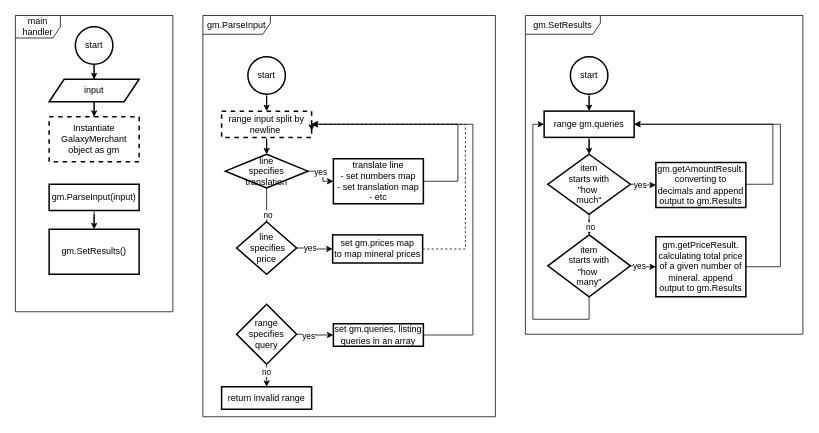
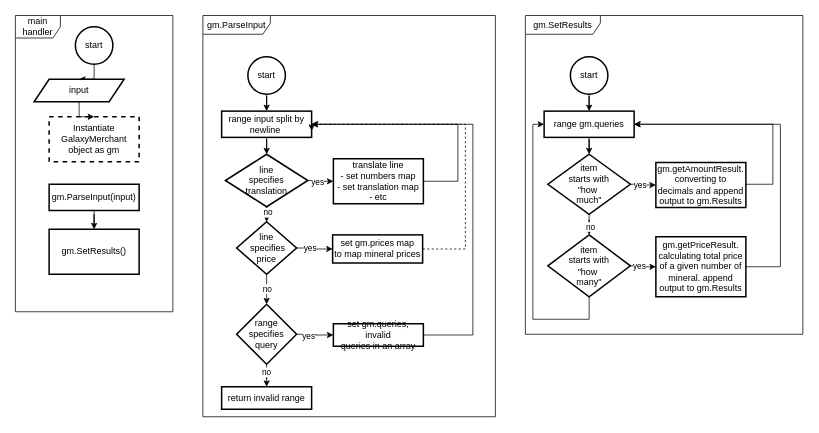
(94, 90) -> (79, 90)
(267, 124) -> (267, 124)
(267, 171) -> (267, 180)
none -> (267, 286)
(378, 335) -> (378, 335)
